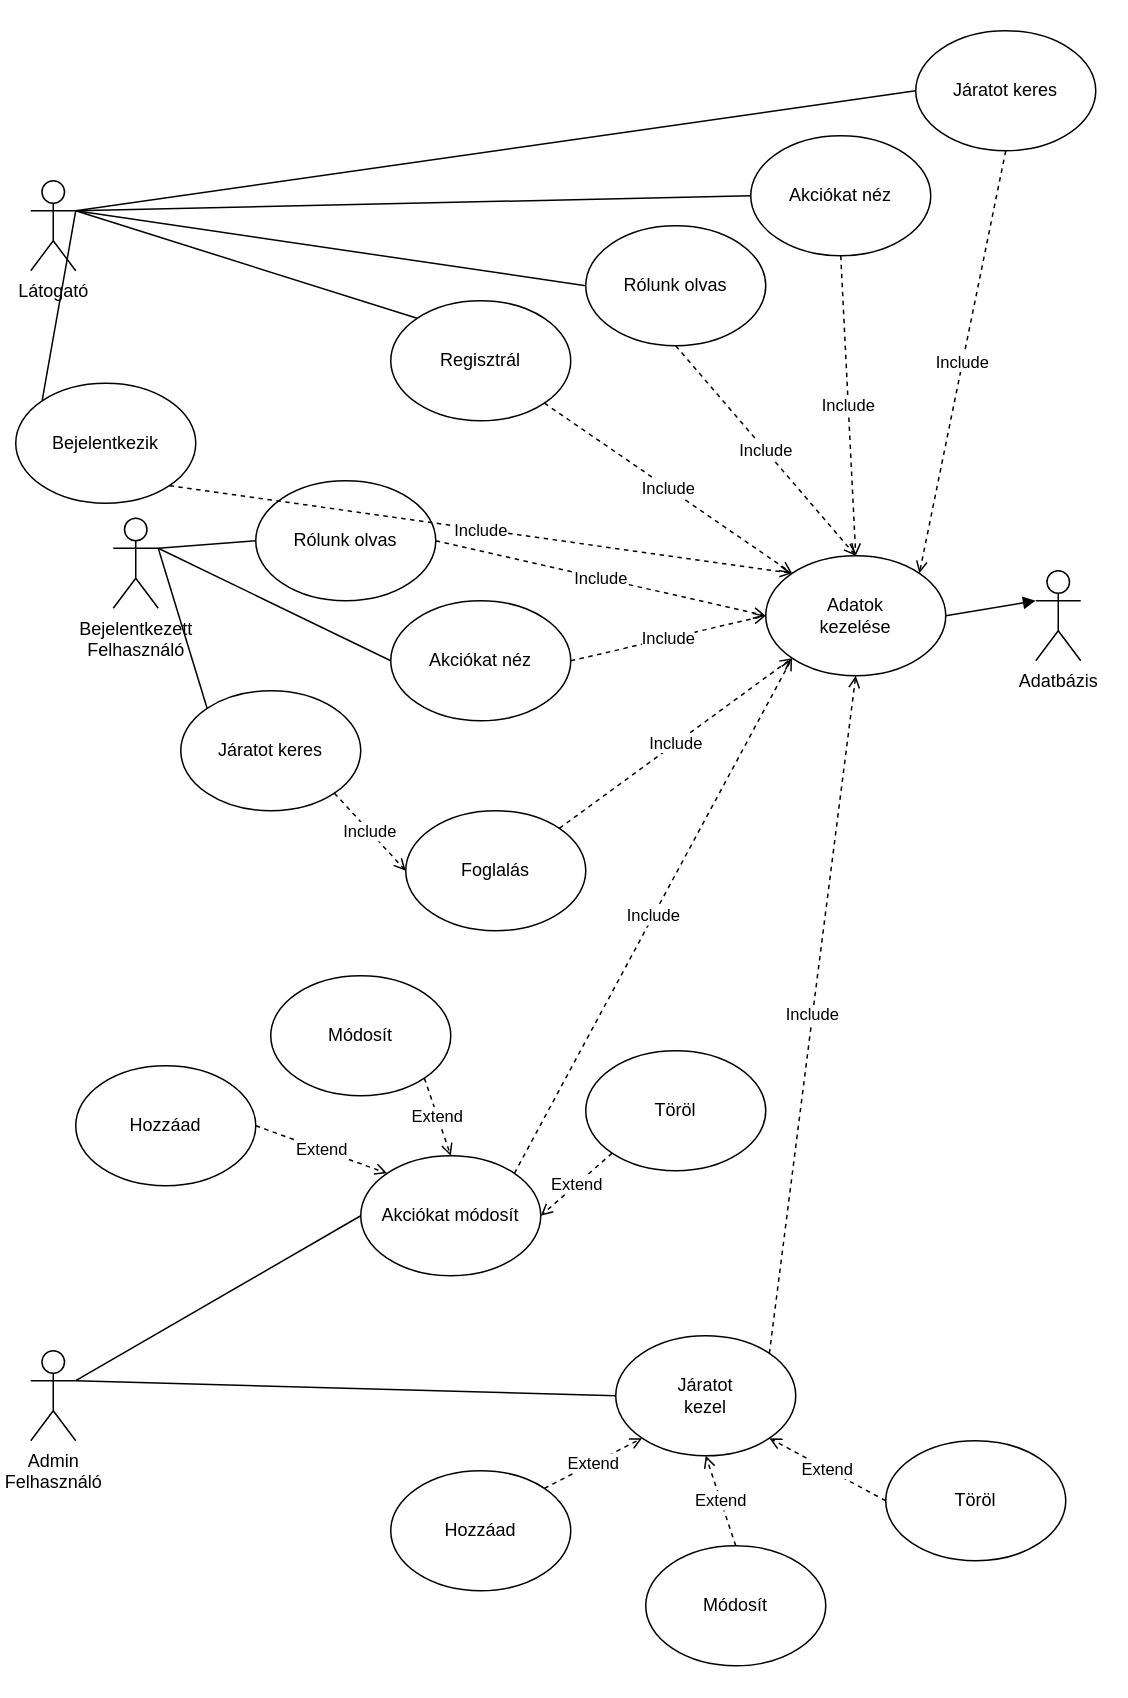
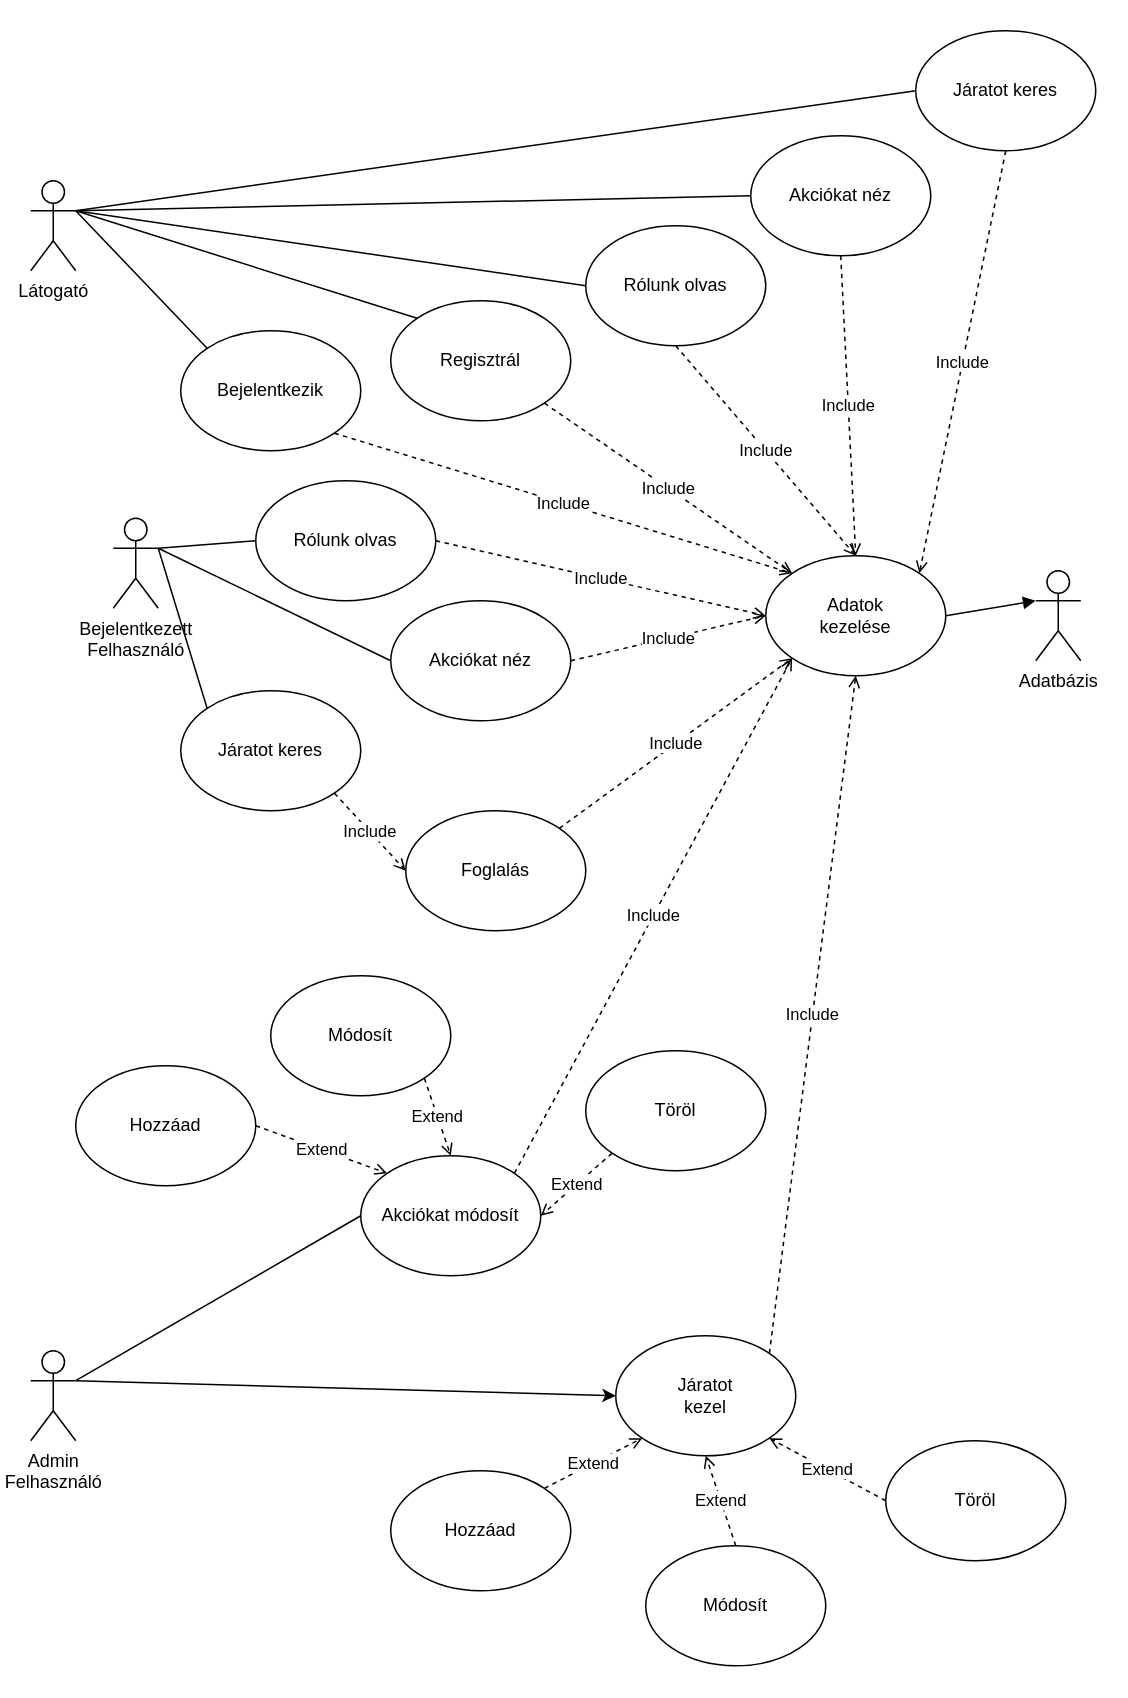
(106, 443) -> (271, 391)
(608, 1396) -> (604, 1395)
